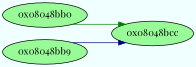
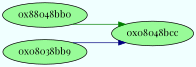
(45, 15) -> (45, 15)
(45, 52) -> (45, 52)
